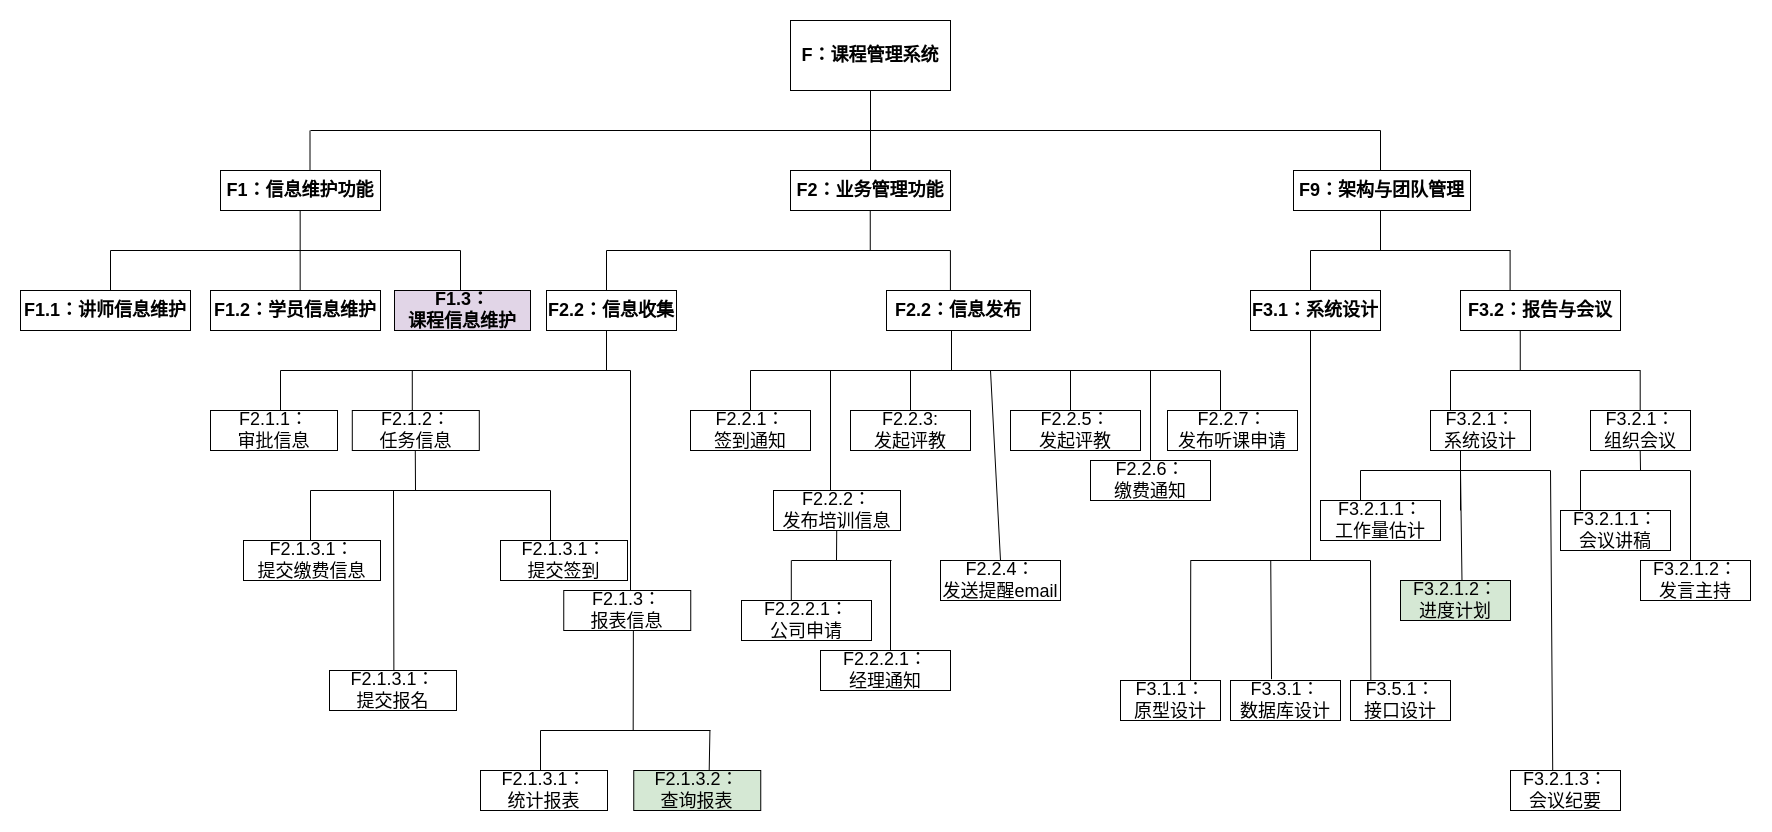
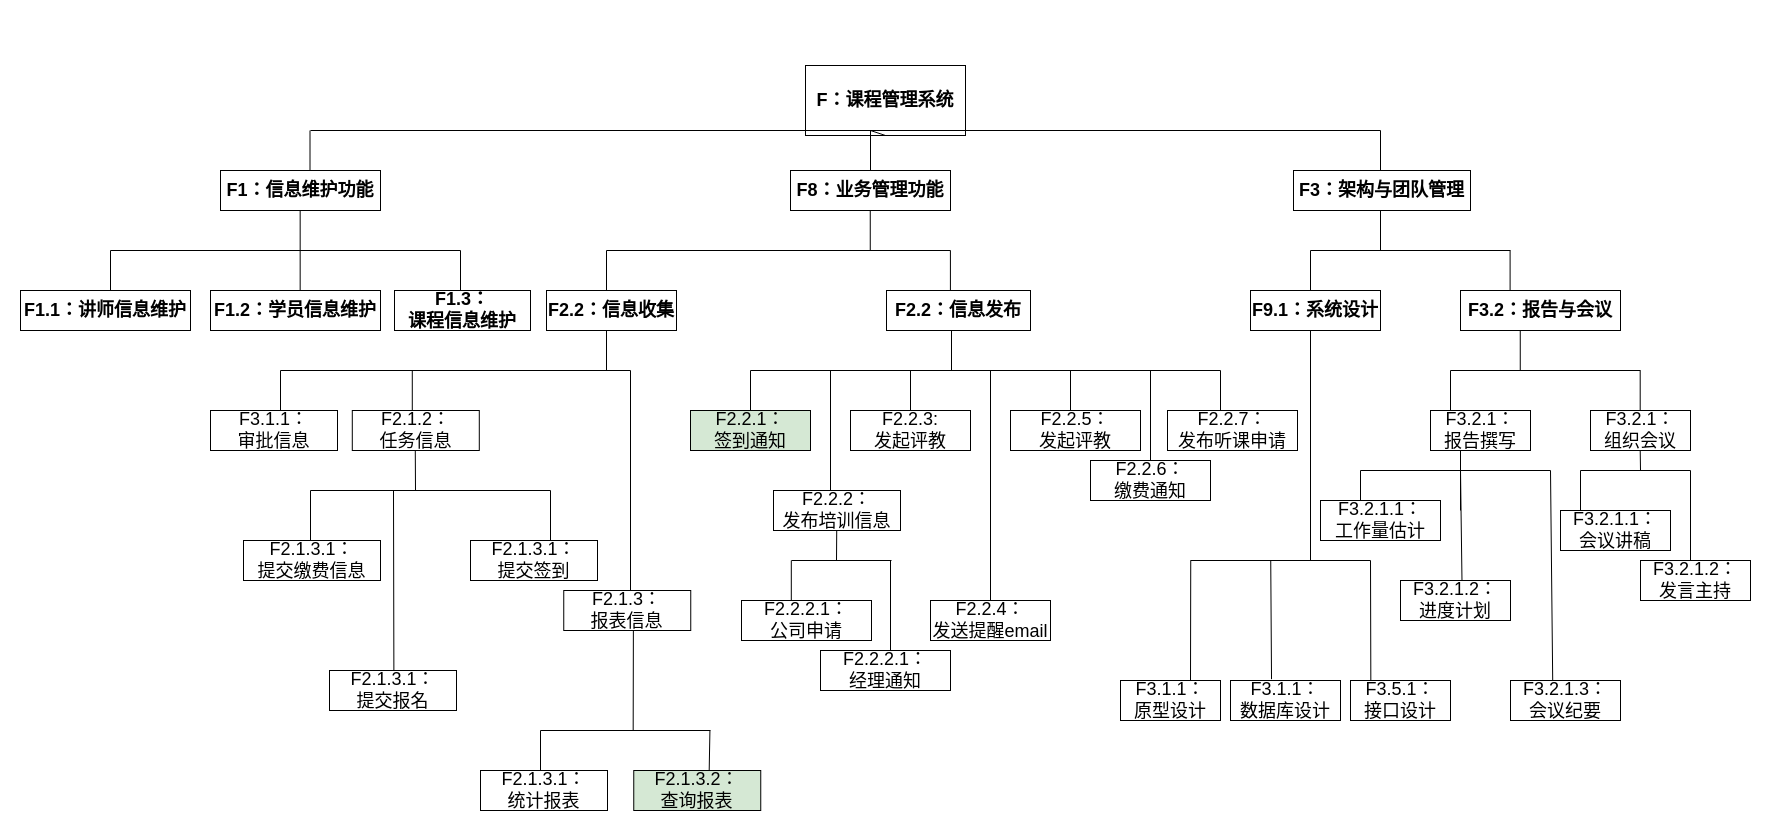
(871, 56) -> (886, 101)
(871, 191) -> (871, 191)
(1382, 191) -> (1382, 191)
(463, 311) -> (463, 311)
(1316, 311) -> (1316, 311)
(274, 431) -> (274, 431)
(751, 431) -> (751, 431)
(1481, 431) -> (1481, 431)
(564, 561) -> (534, 561)
(1001, 581) -> (991, 621)
(1456, 601) -> (1456, 601)
(1286, 701) -> (1286, 701)
(1566, 791) -> (1566, 701)
